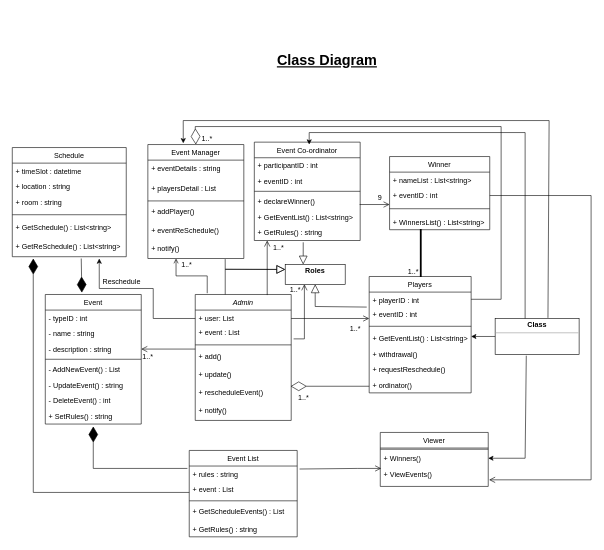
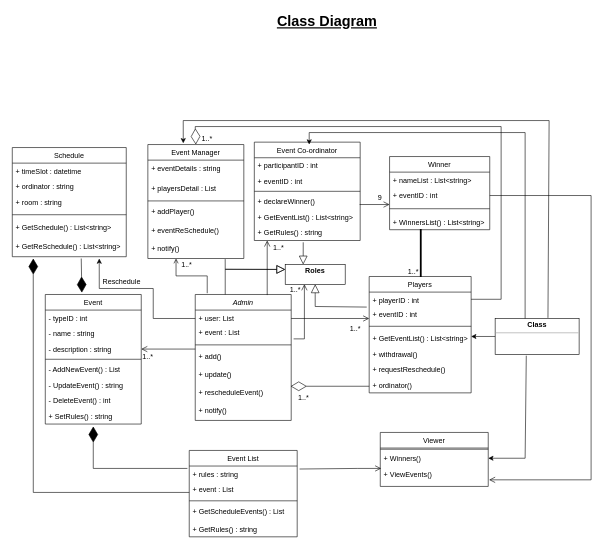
(327, 60) -> (327, 21)
(47, 187) -> (50, 187)
